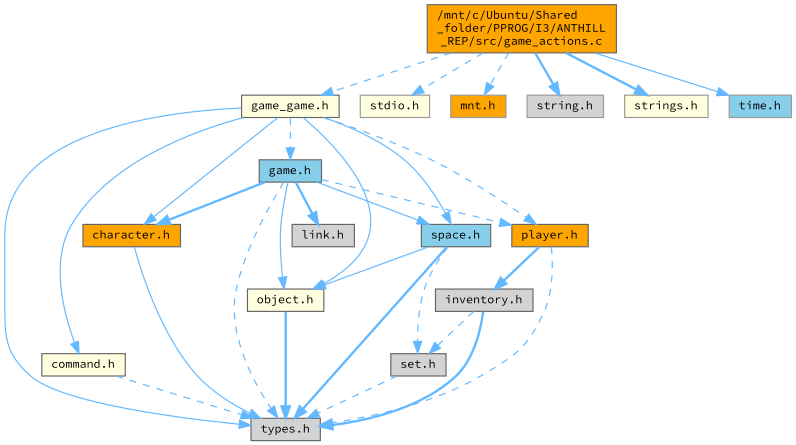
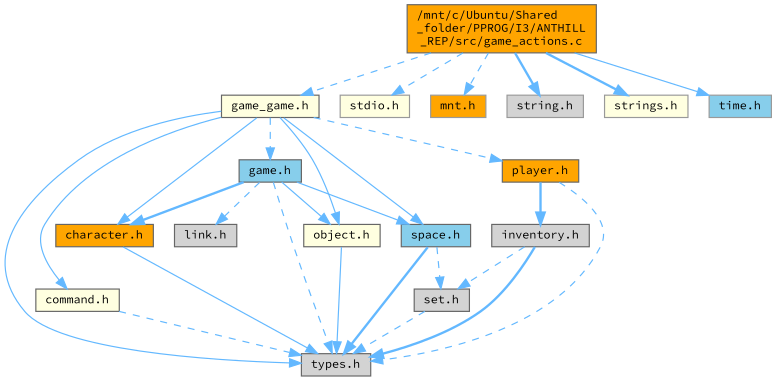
(304, 198) -> (242, 199)
(411, 201) -> none
(377, 266) -> none
(286, 359) -> (339, 294)
